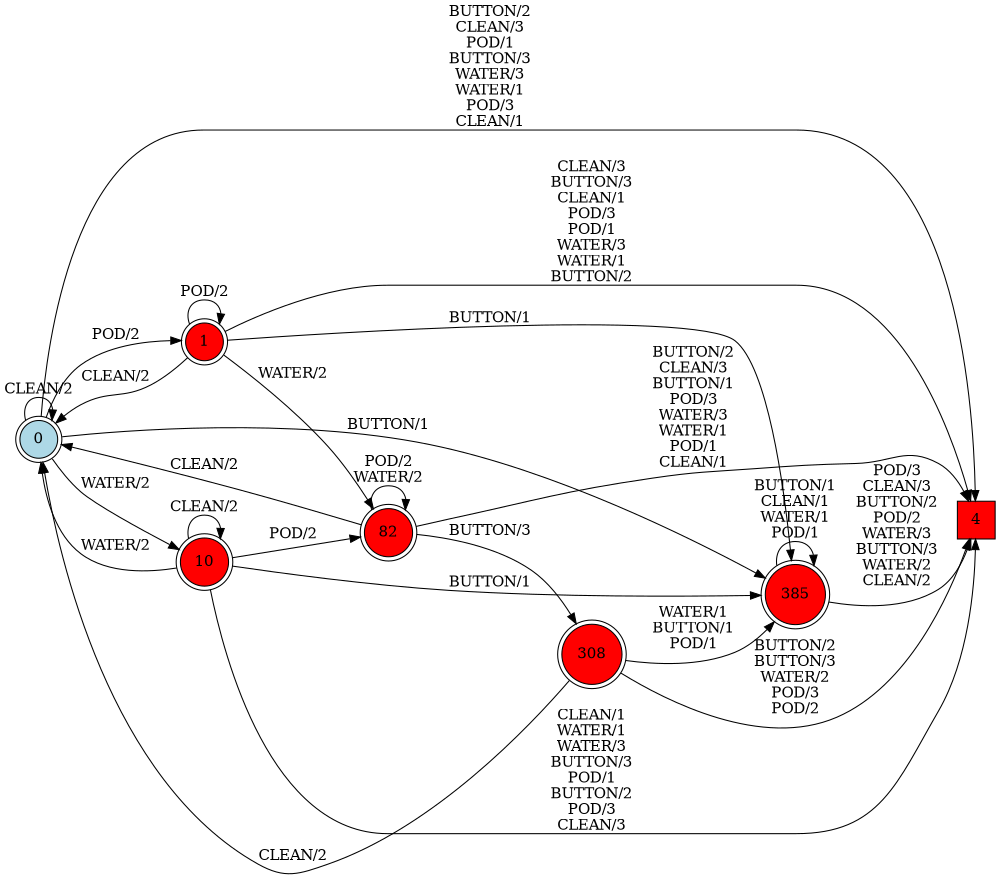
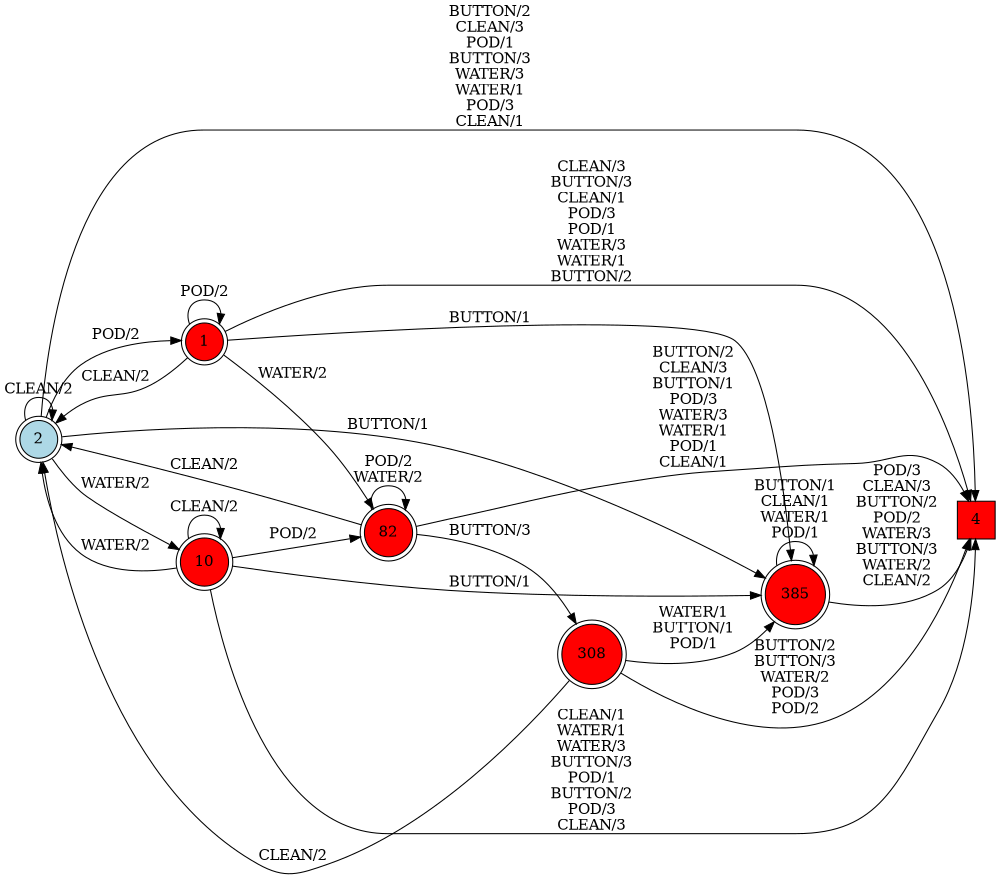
(39, 439) -> (39, 439)
